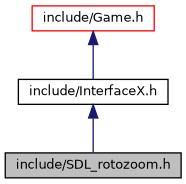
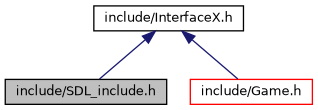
(93, 62) -> (215, 59)
(93, 165) -> (86, 92)
